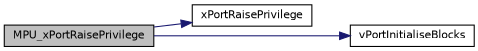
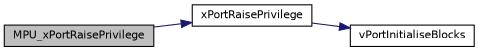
(247, 36) -> (326, 25)
